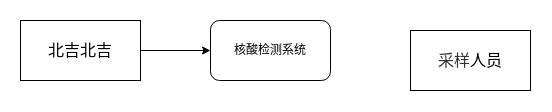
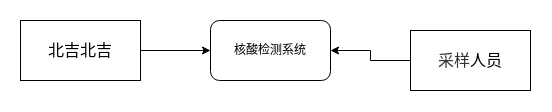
none -> (371, 60)
